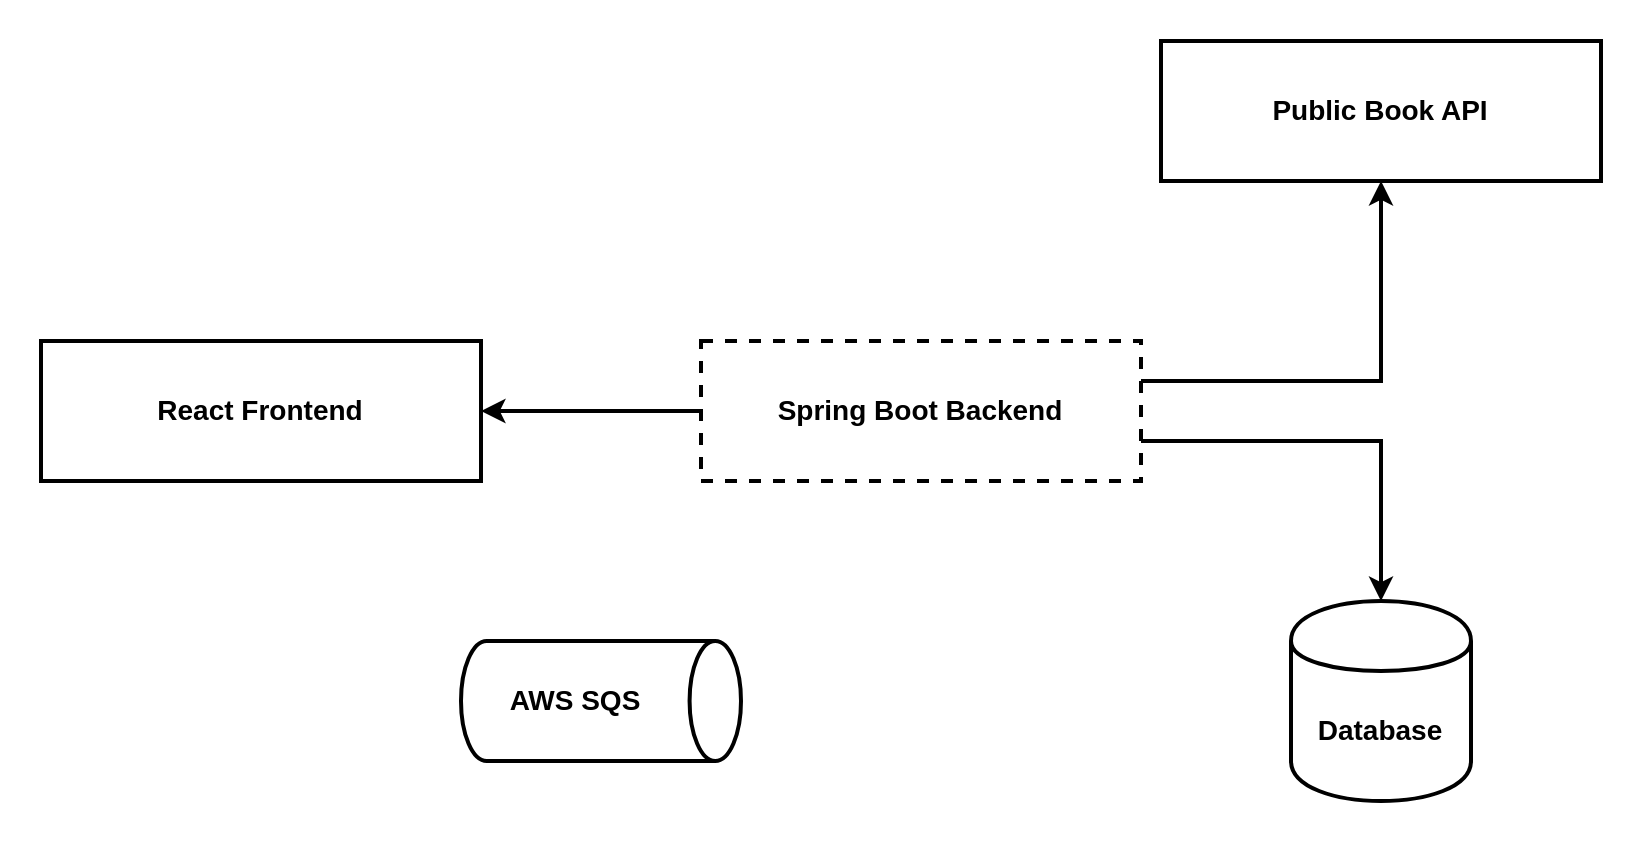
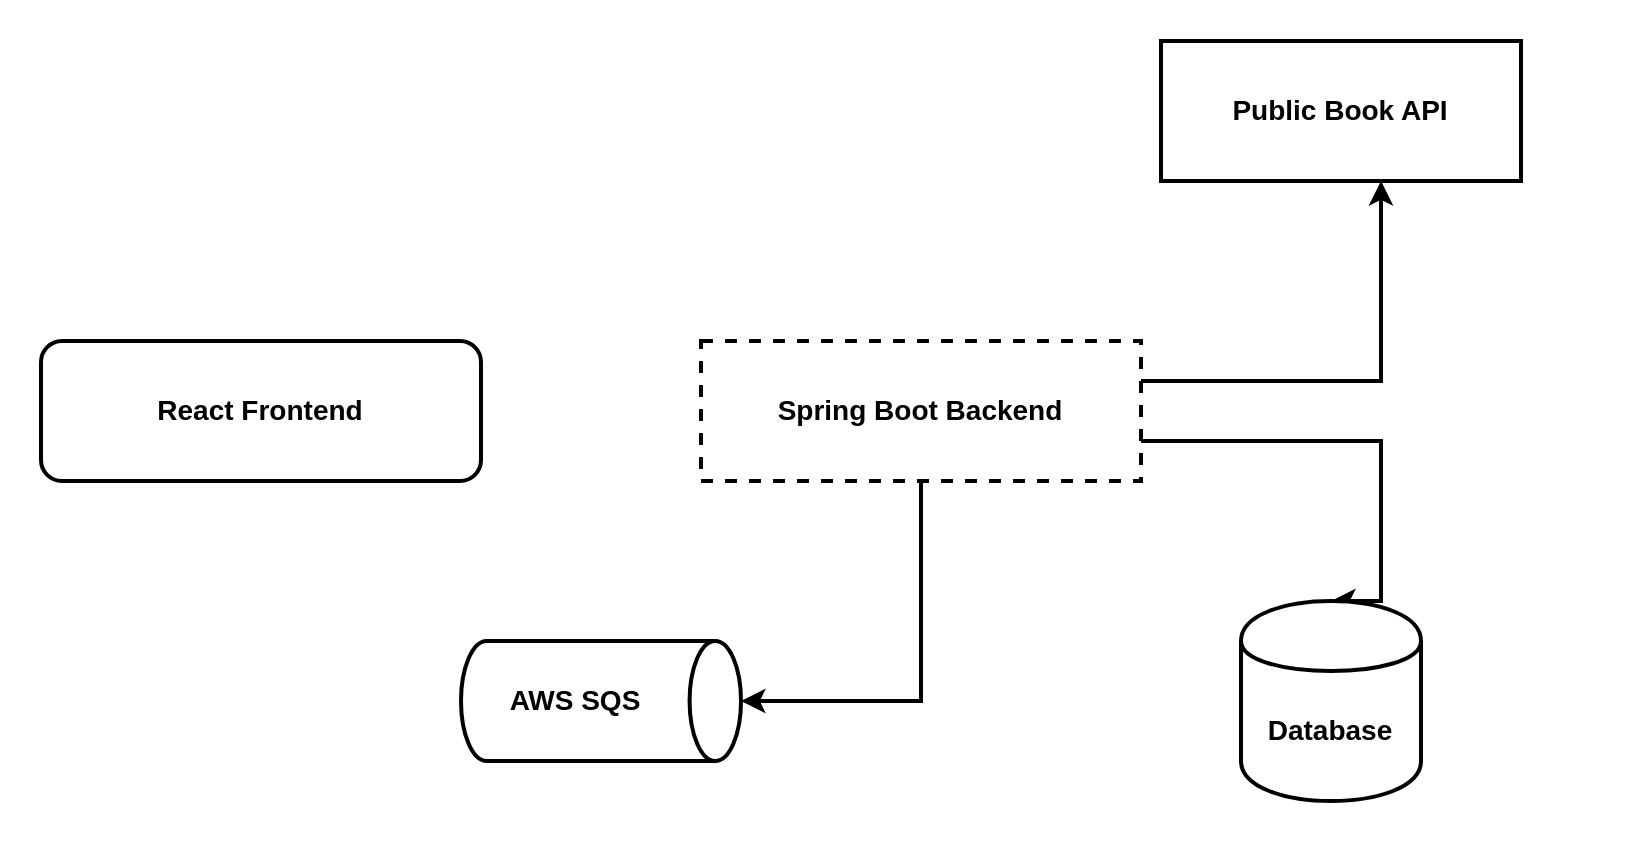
(1381, 111) -> (1341, 111)
(261, 411) -> (261, 411)
(599, 411) -> (921, 672)
(1381, 701) -> (1331, 701)
